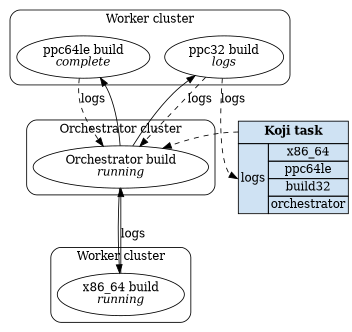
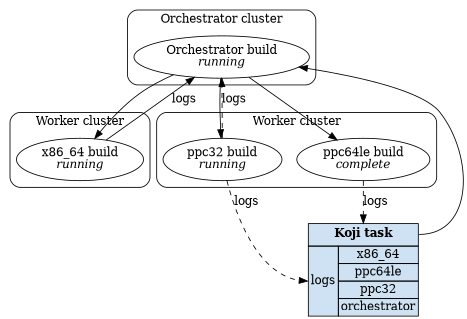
(224, 62) -> (222, 164)
(82, 111) -> (363, 198)
(204, 136) -> (443, 117)
(308, 187) -> (378, 289)
